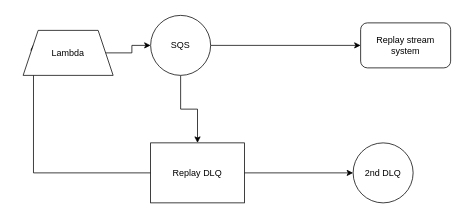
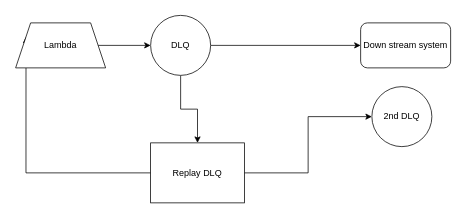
(180, 45) -> (180, 45)
(405, 45) -> (405, 45)
(68, 53) -> (60, 45)
(383, 173) -> (402, 117)
